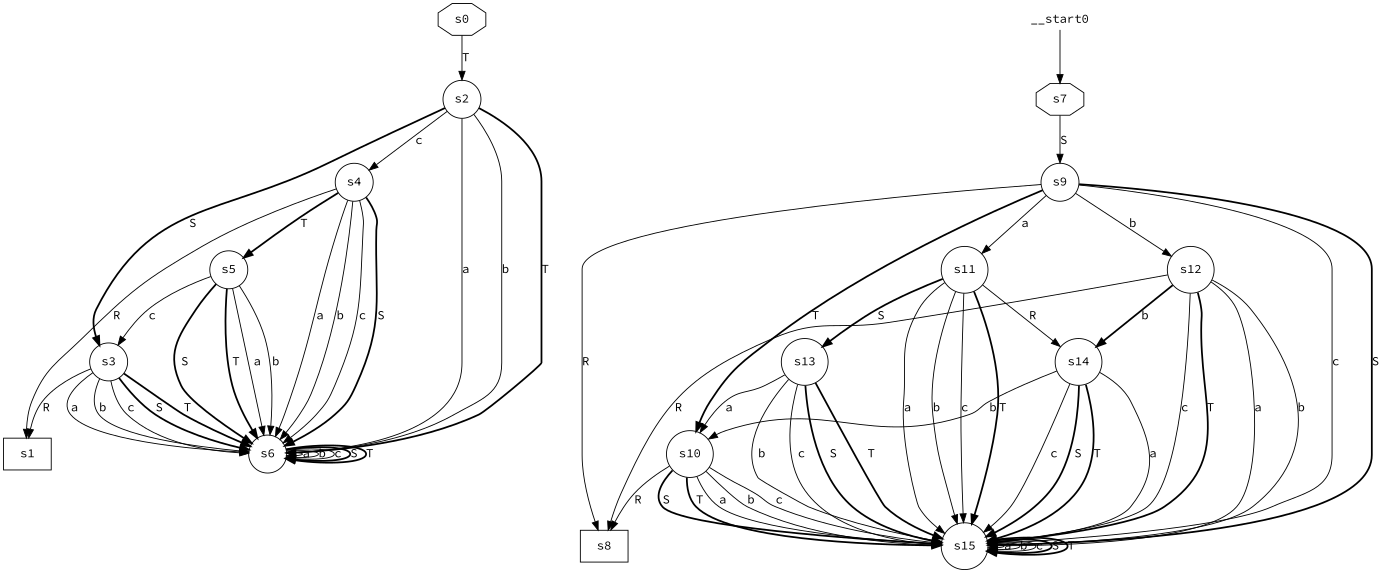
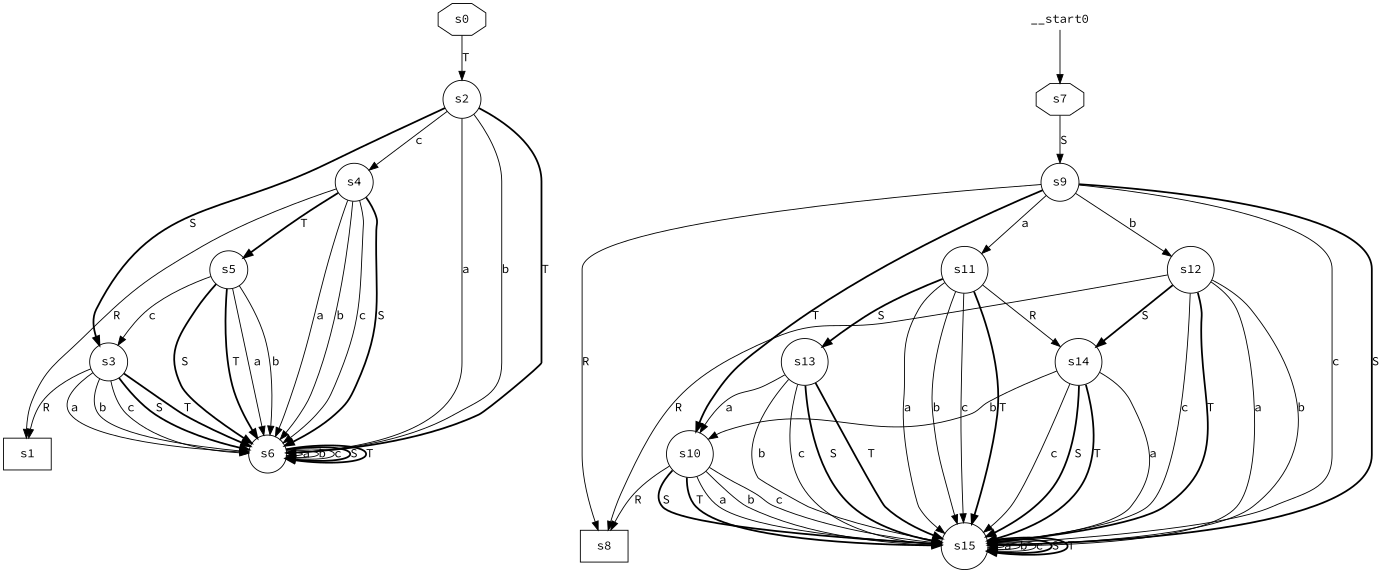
(1145, 316) -> (1145, 316)
